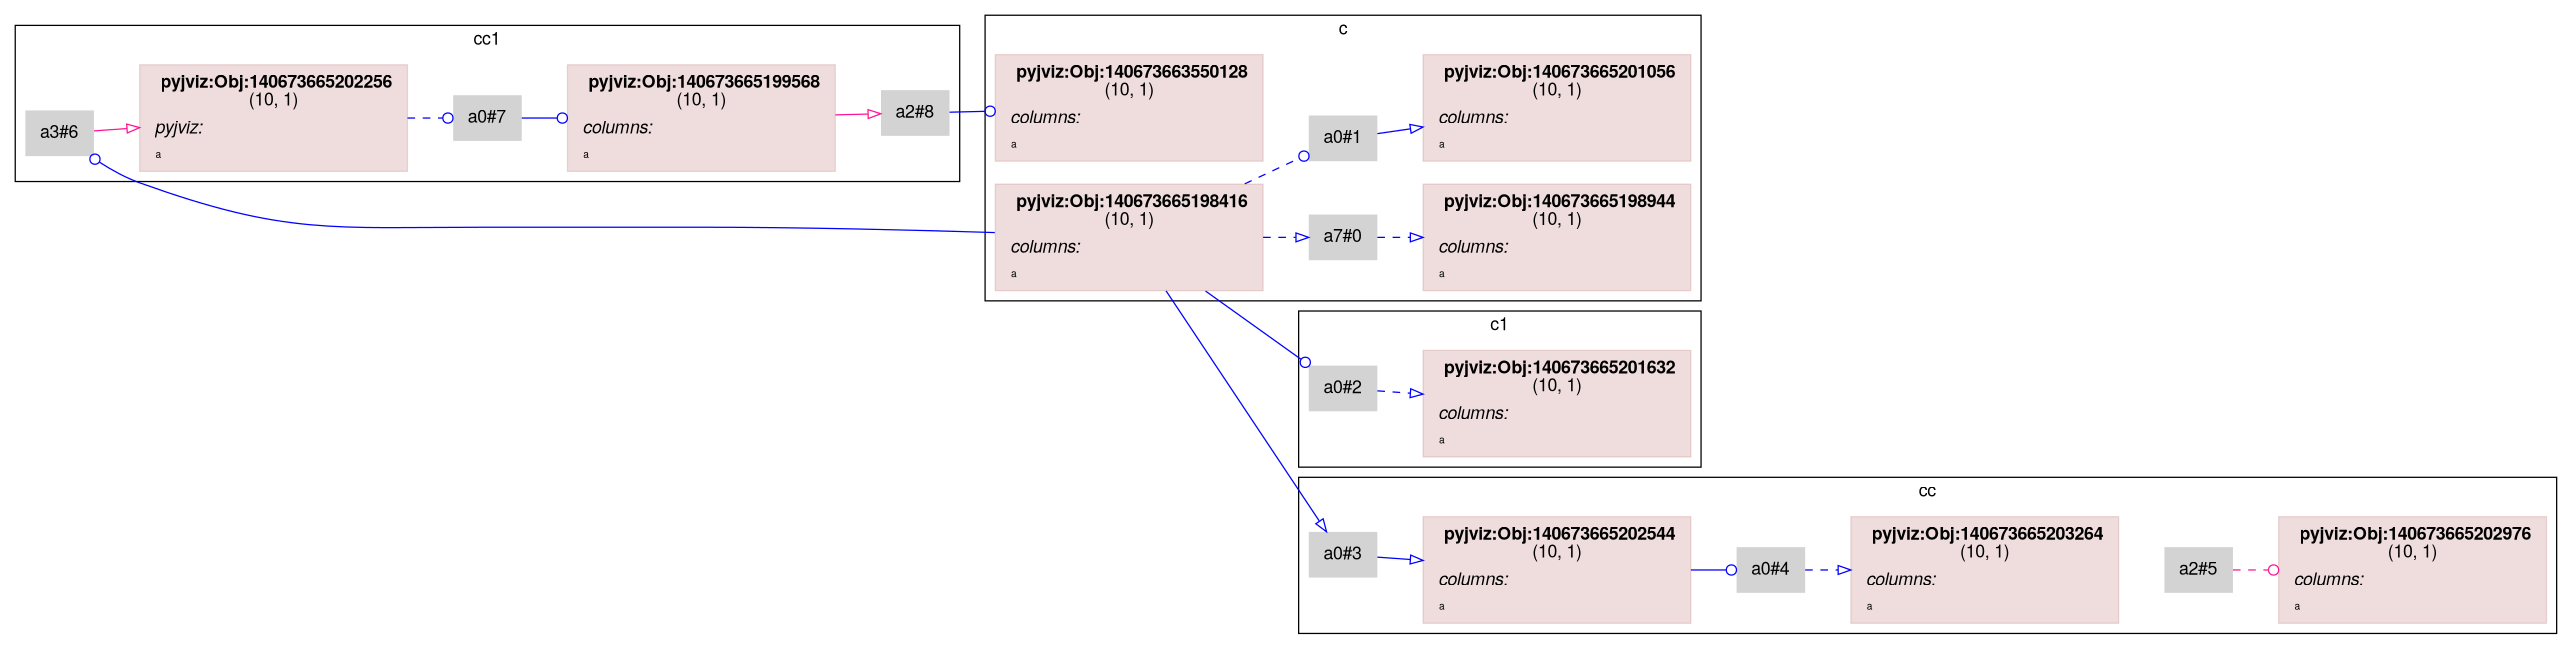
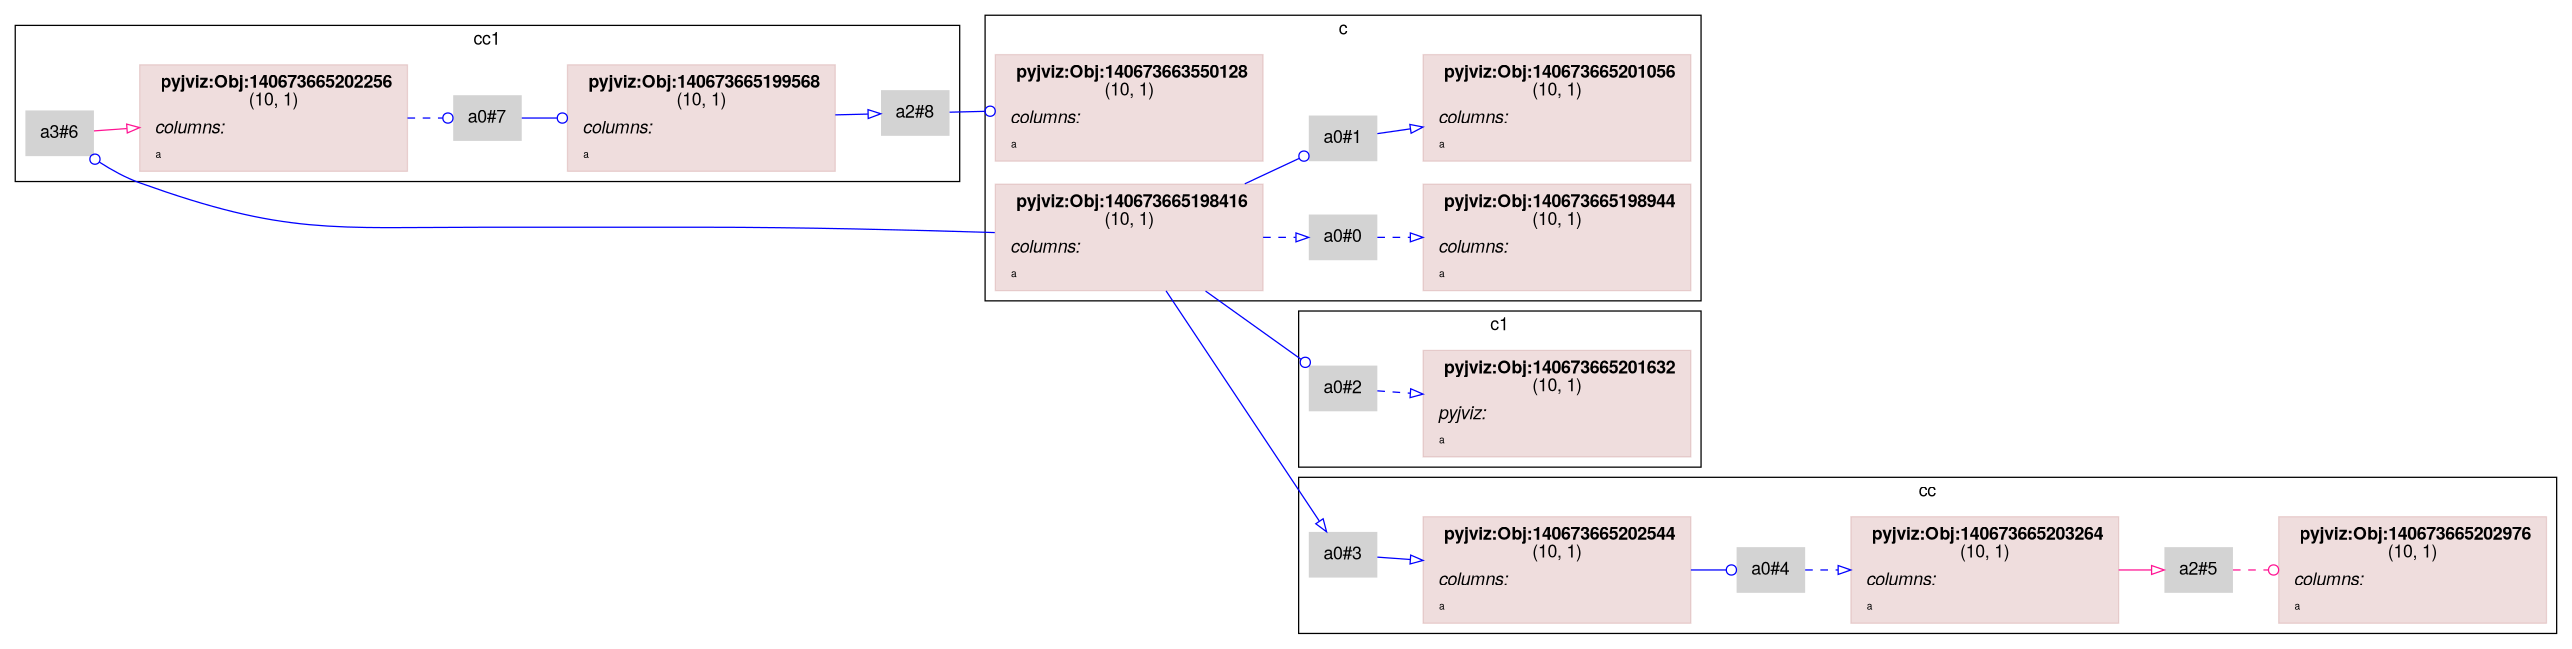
(852, 114) -> (852, 114)
(180, 128) -> (190, 128)
(1272, 171) -> (1272, 171)
(1343, 237) -> (1343, 237)
(1474, 414) -> (1463, 414)
none -> (2135, 570)
